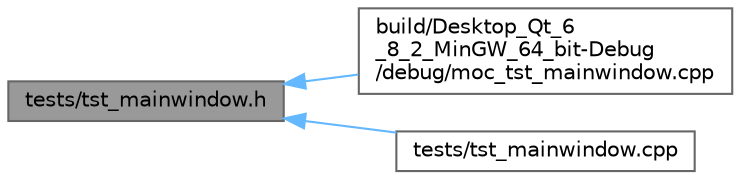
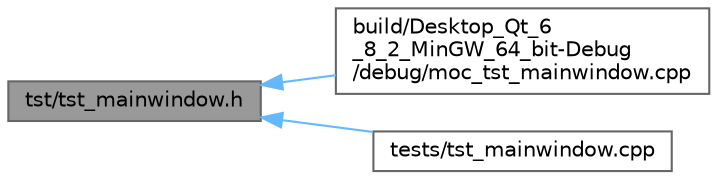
(146, 101) -> (135, 101)
